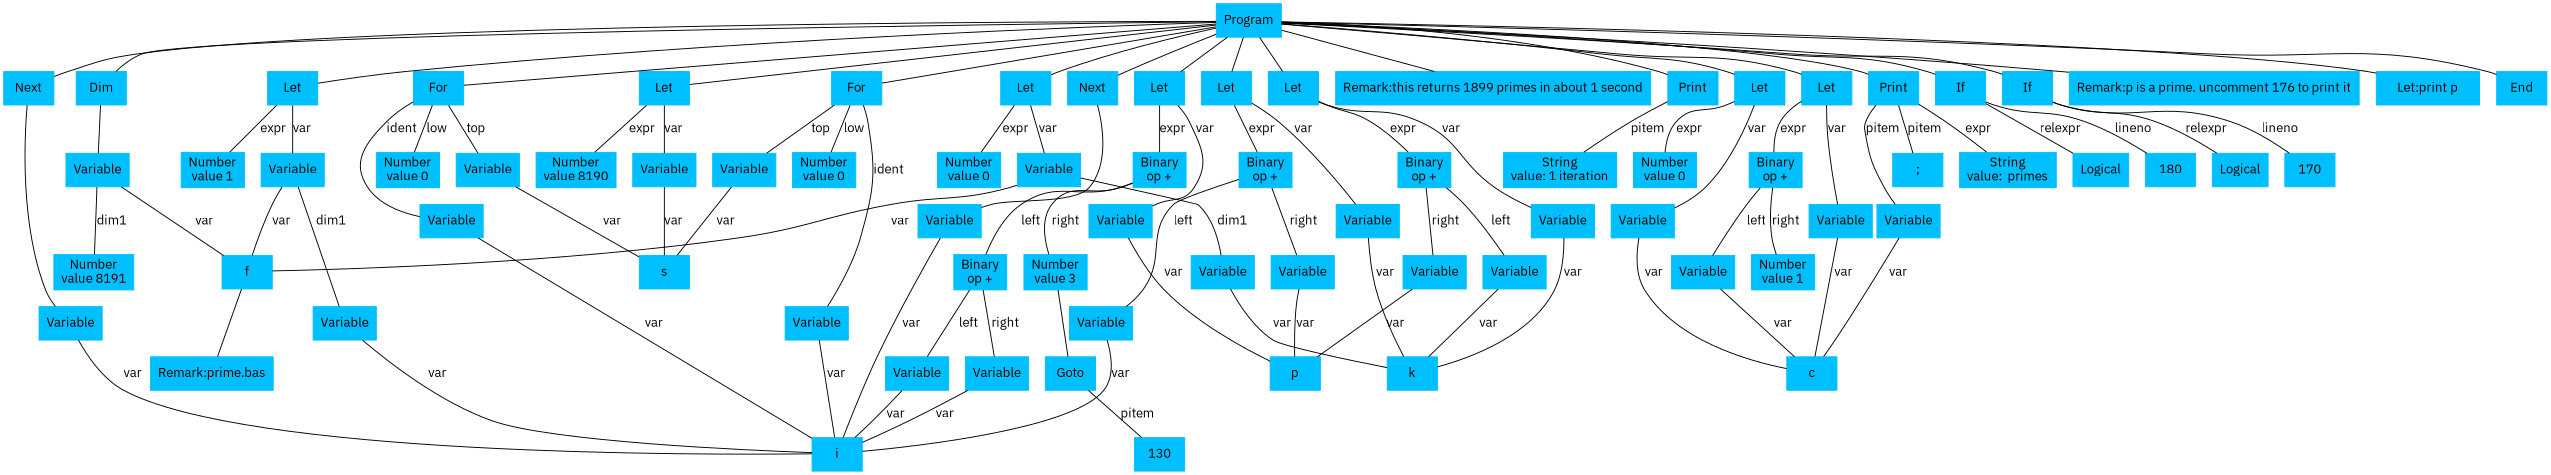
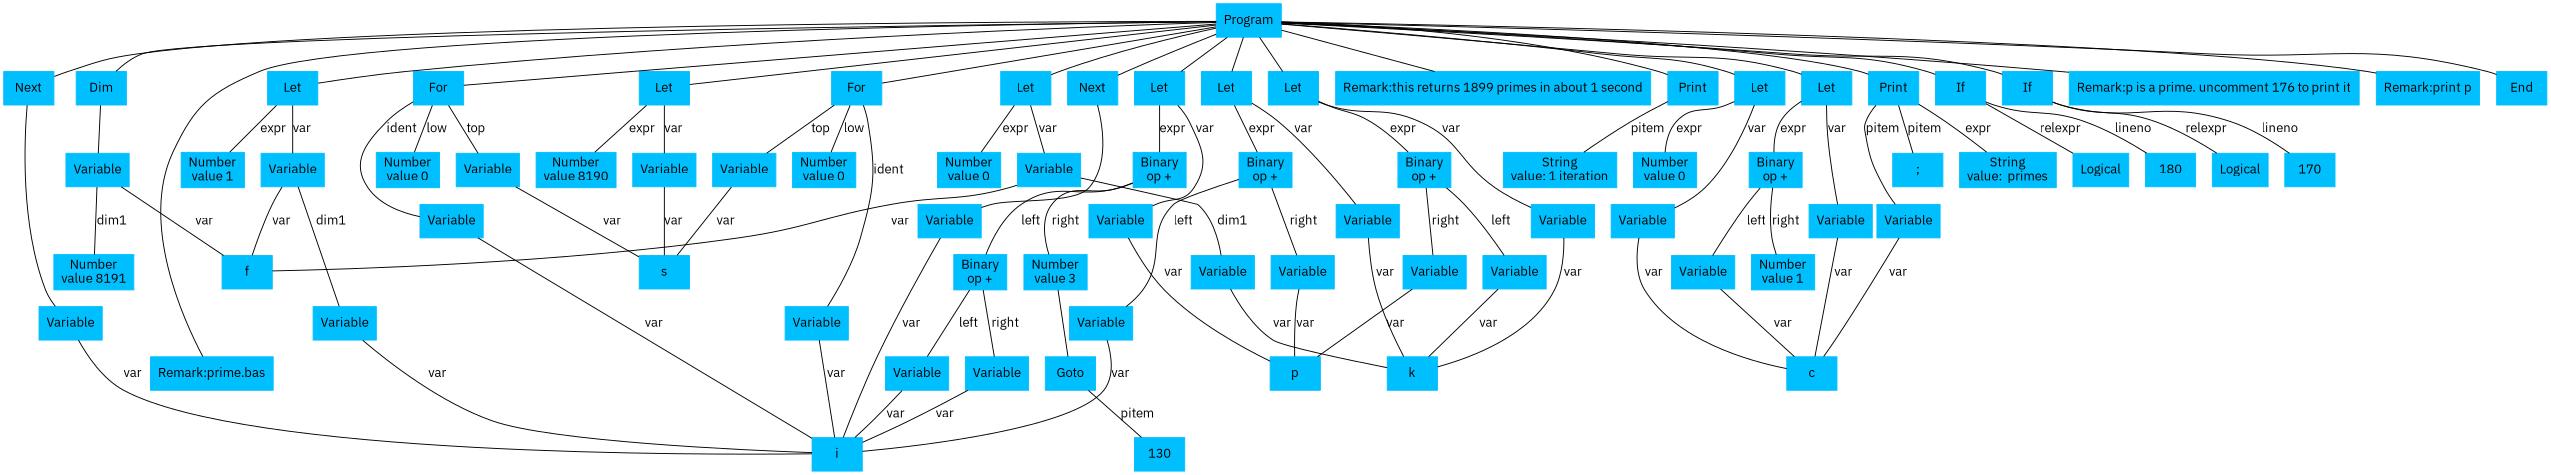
(2428, 88) -> (2428, 88)
(229, 323) -> (569, 39)
